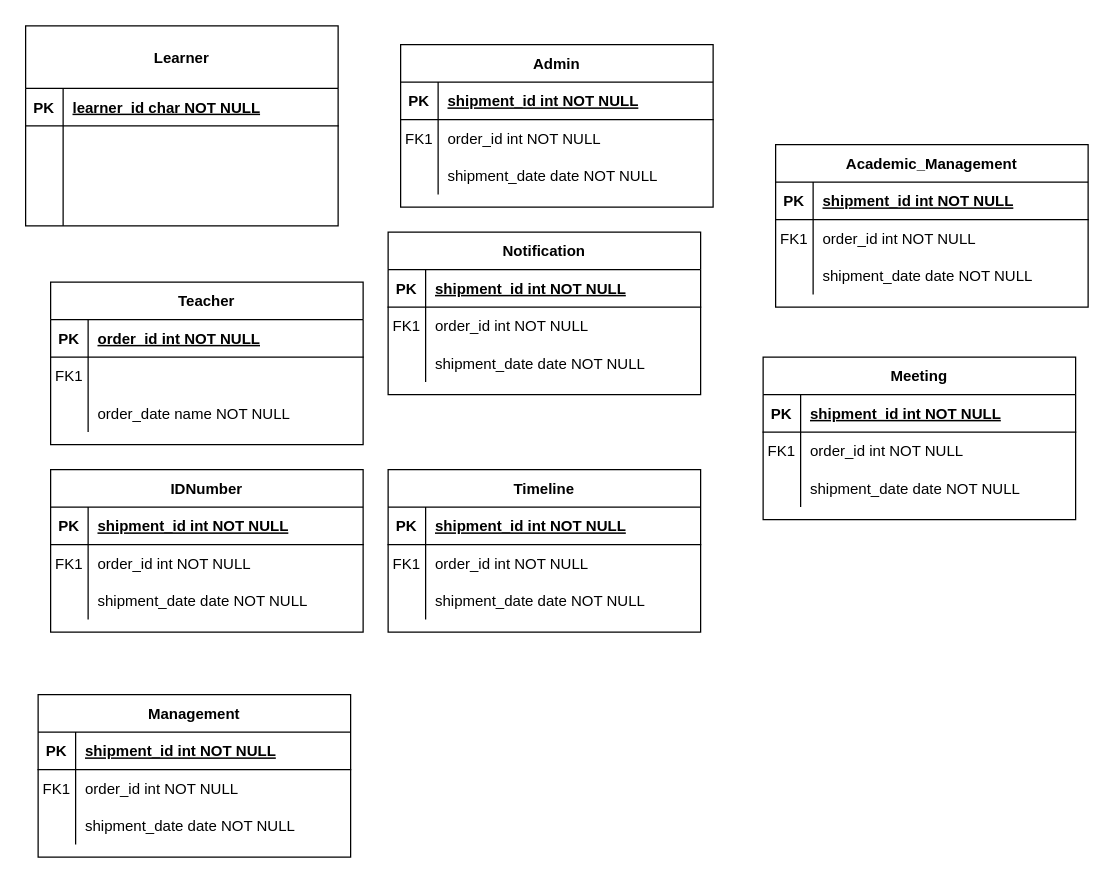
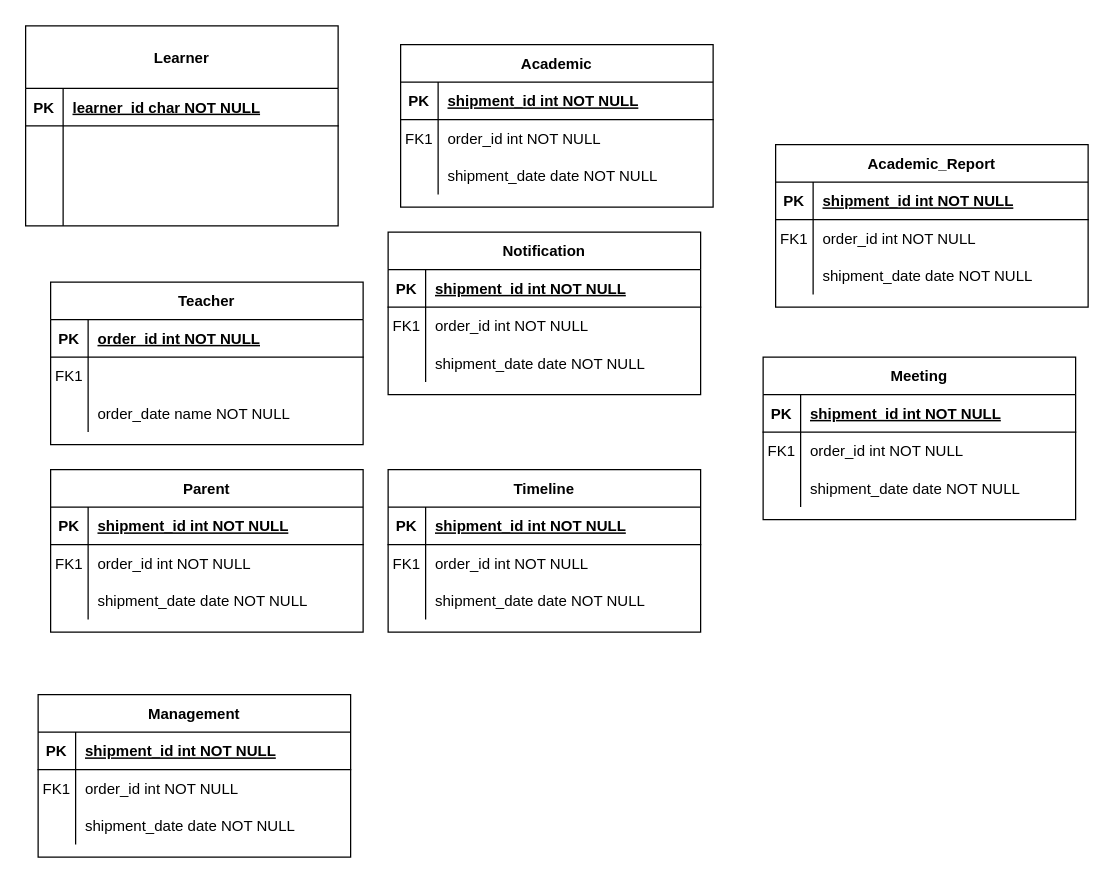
(556, 64) -> (556, 64)
(931, 164) -> (931, 164)
(206, 489) -> (206, 489)
